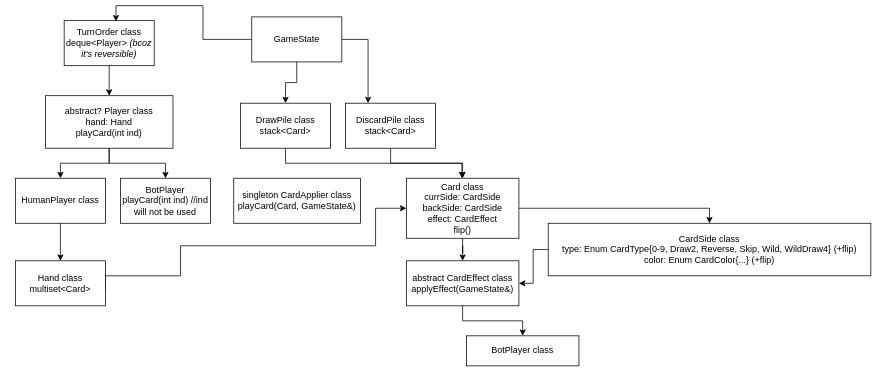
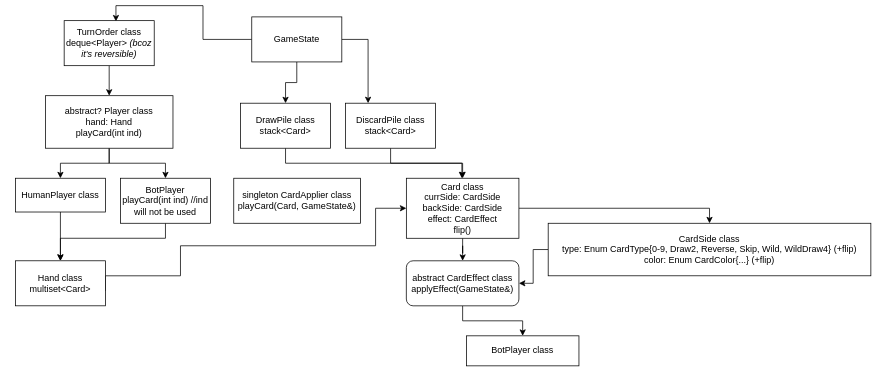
(60, 201) -> (60, 195)
none -> (121, 238)
(462, 283) -> (462, 283)
